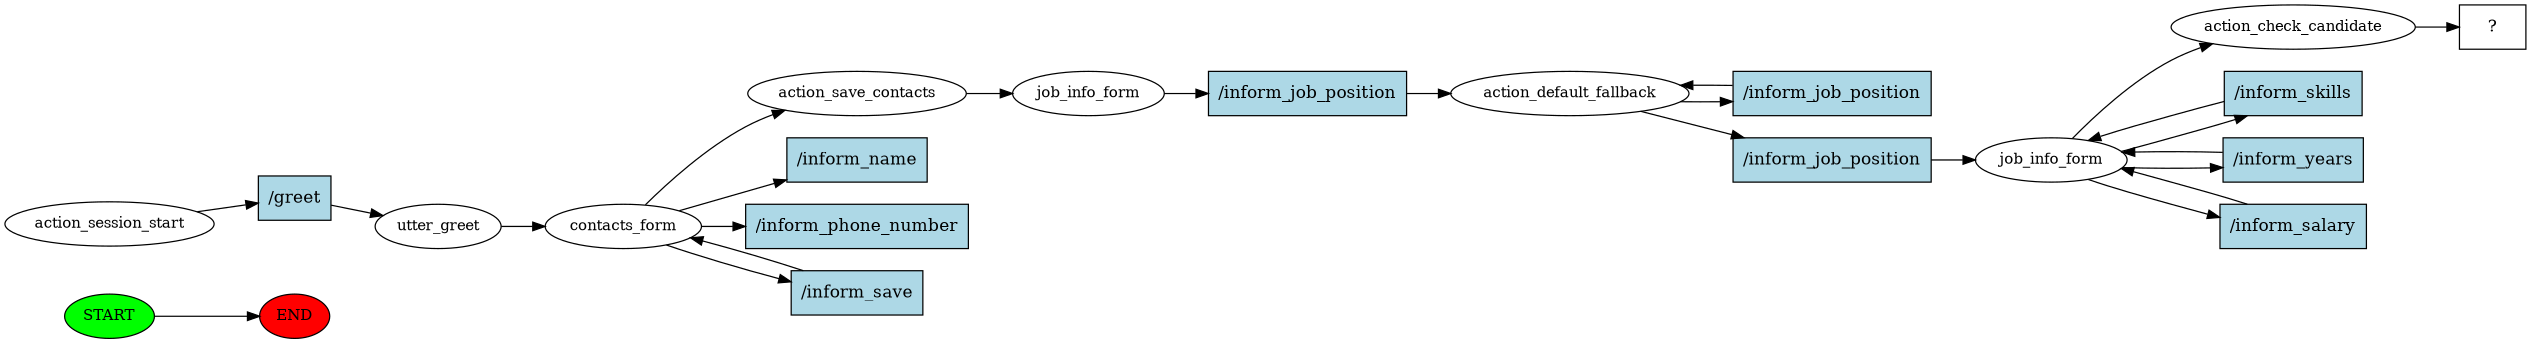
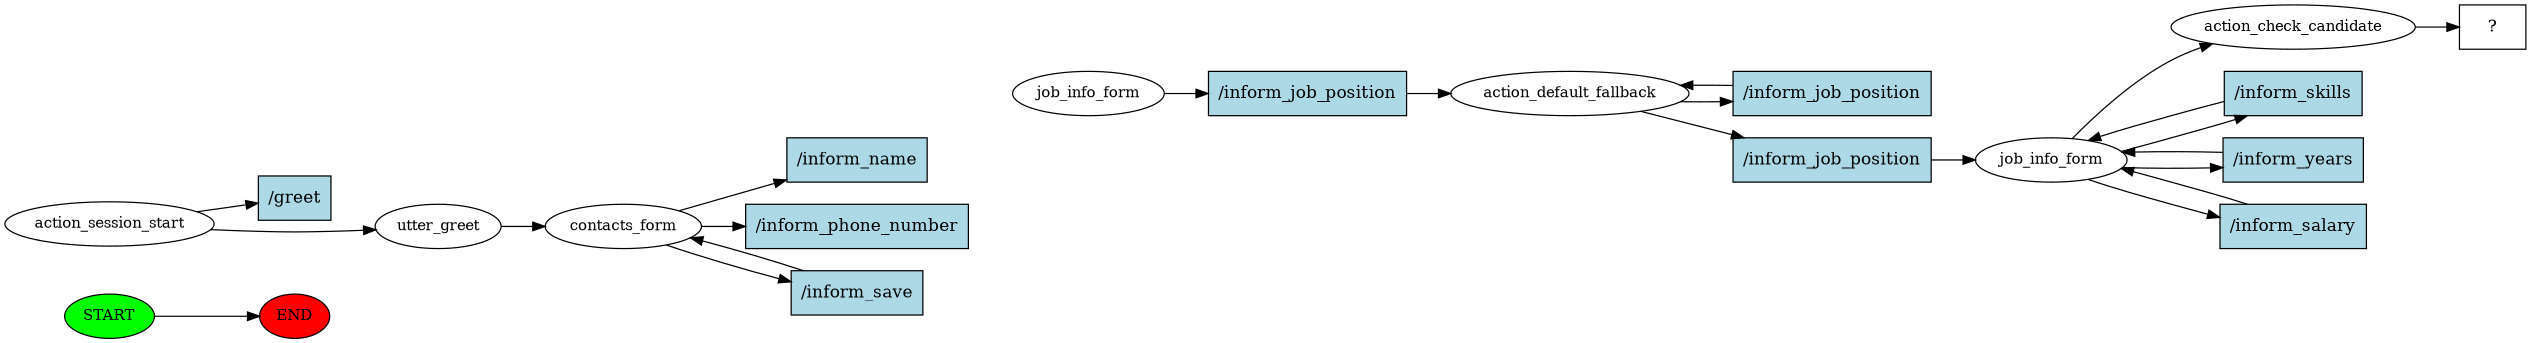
(857, 94) -> none
(351, 209) -> (287, 232)
